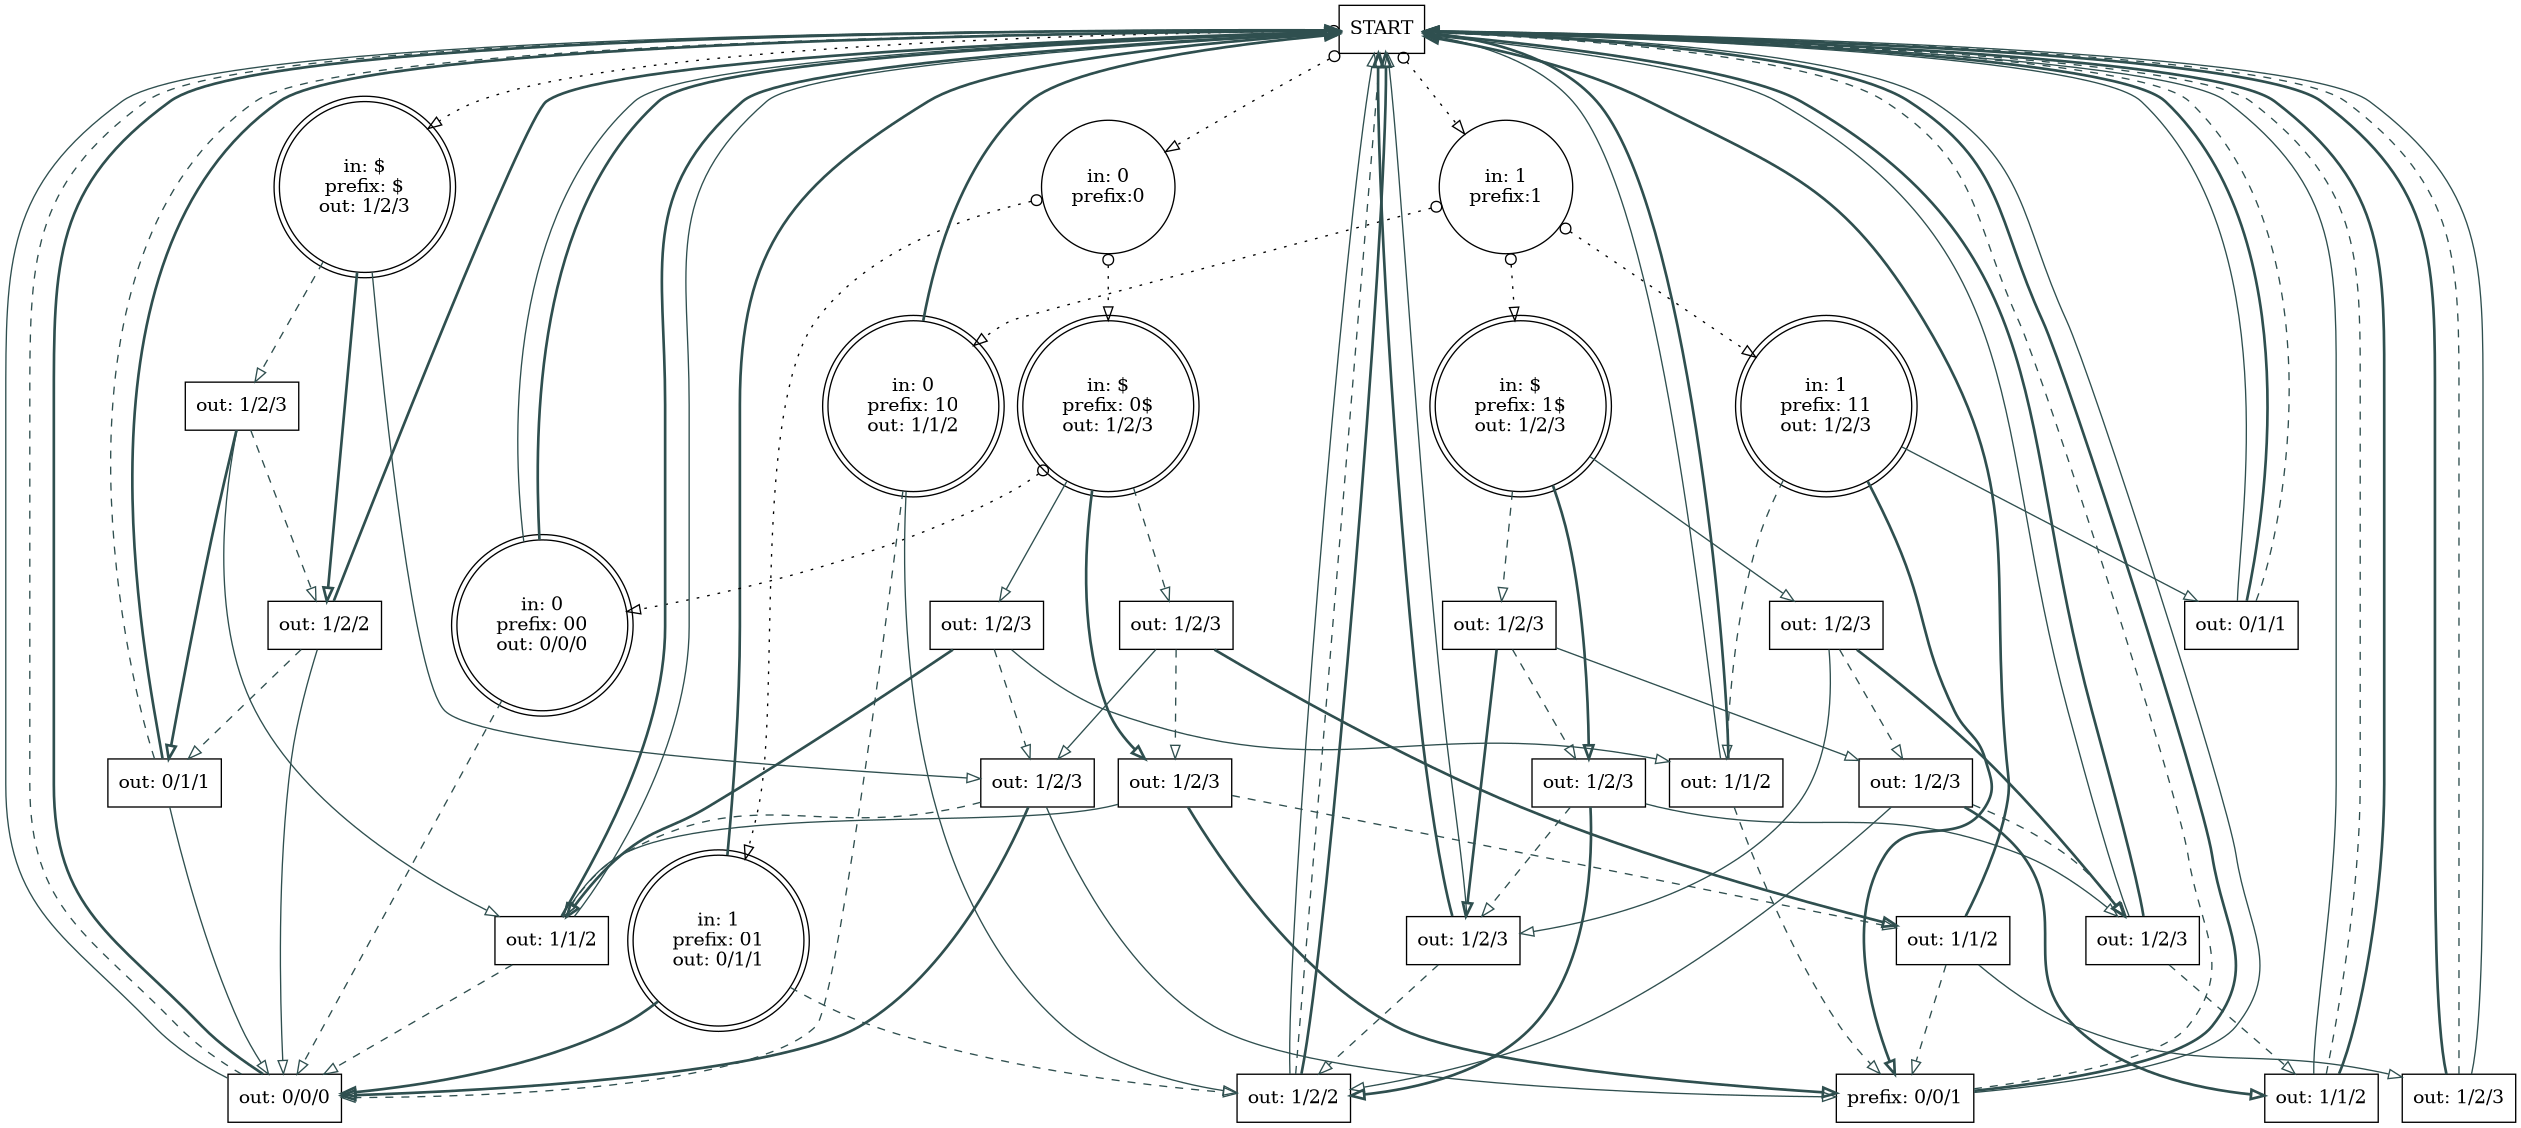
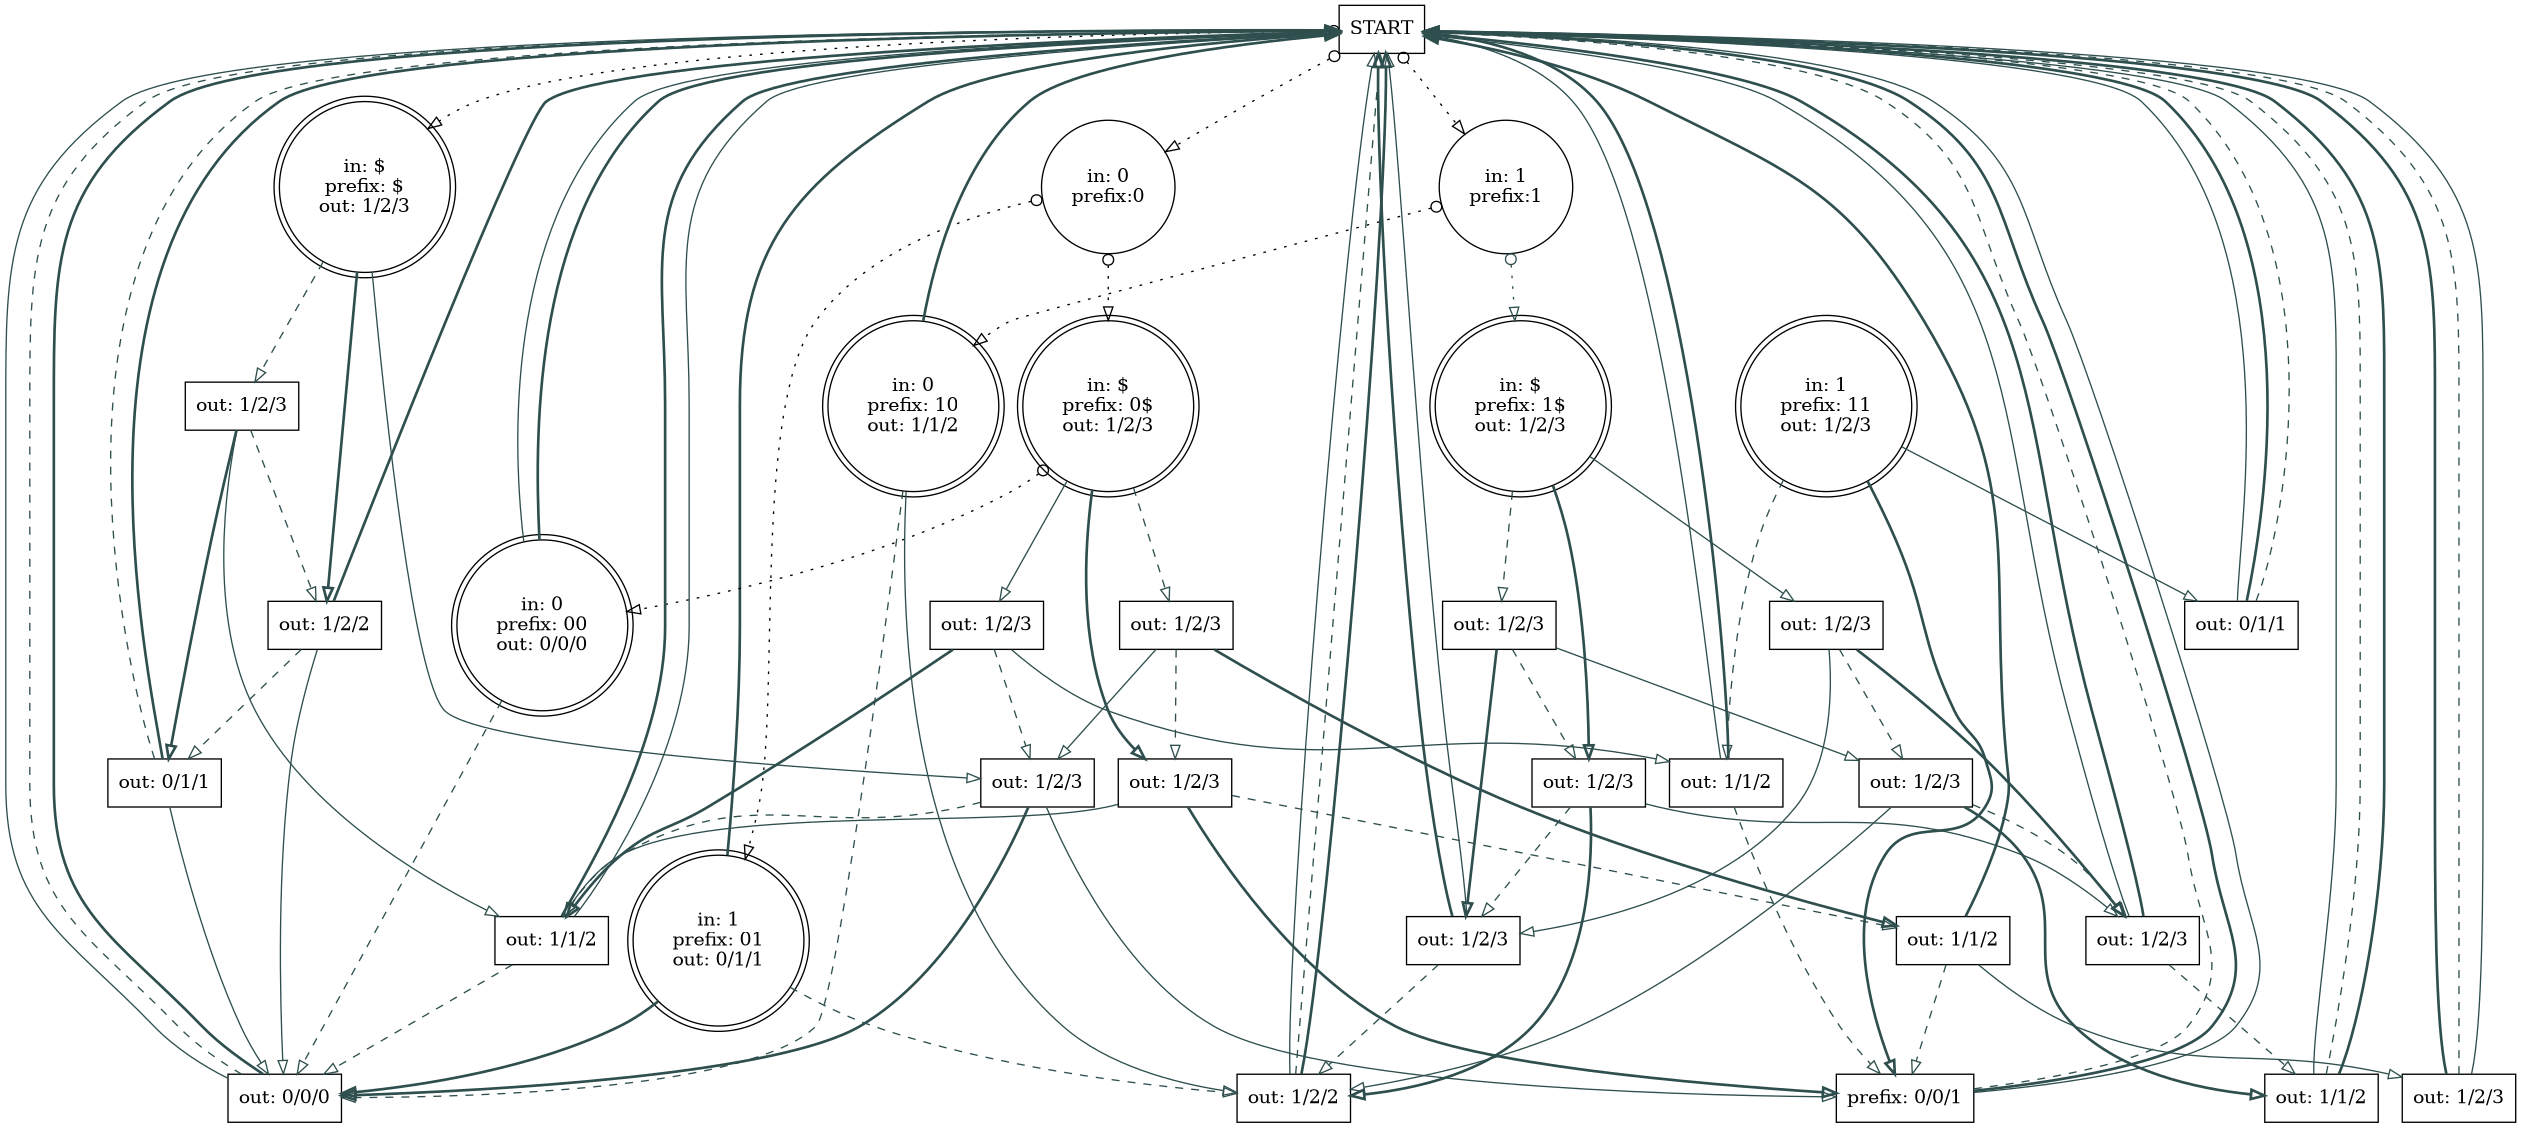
(1513, 286) -> (1513, 286)
(1657, 291) -> none
